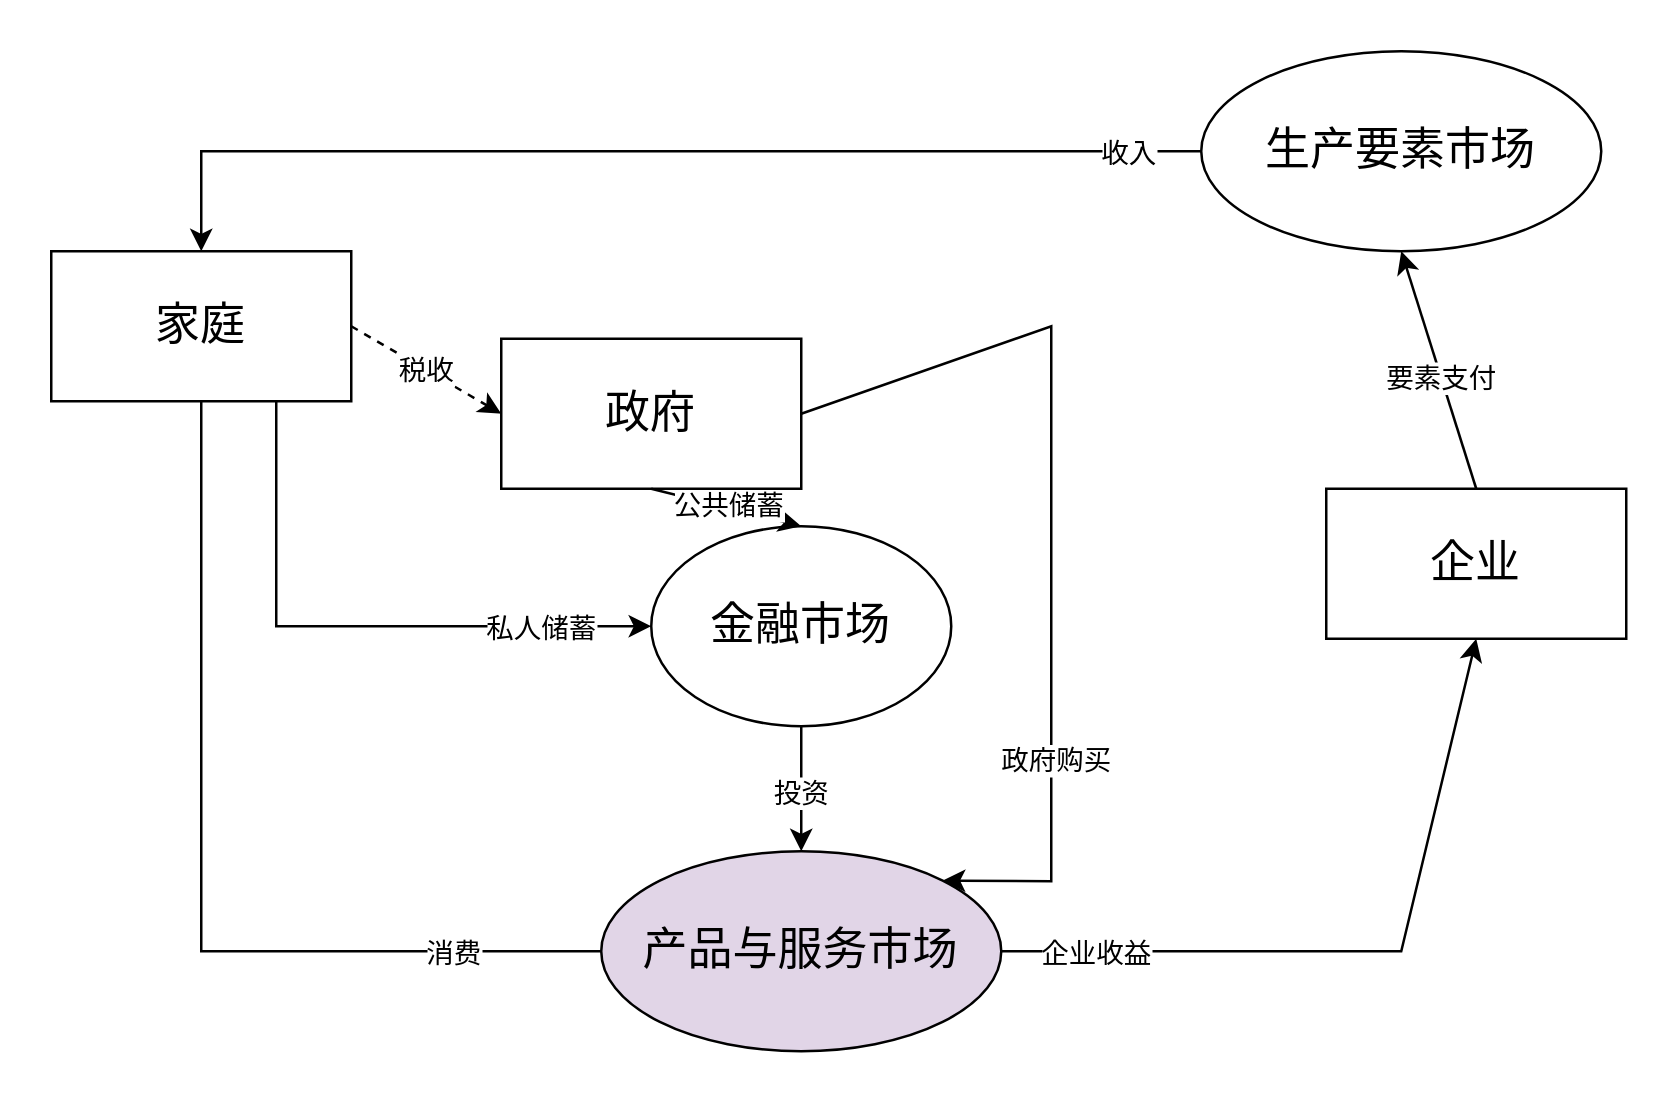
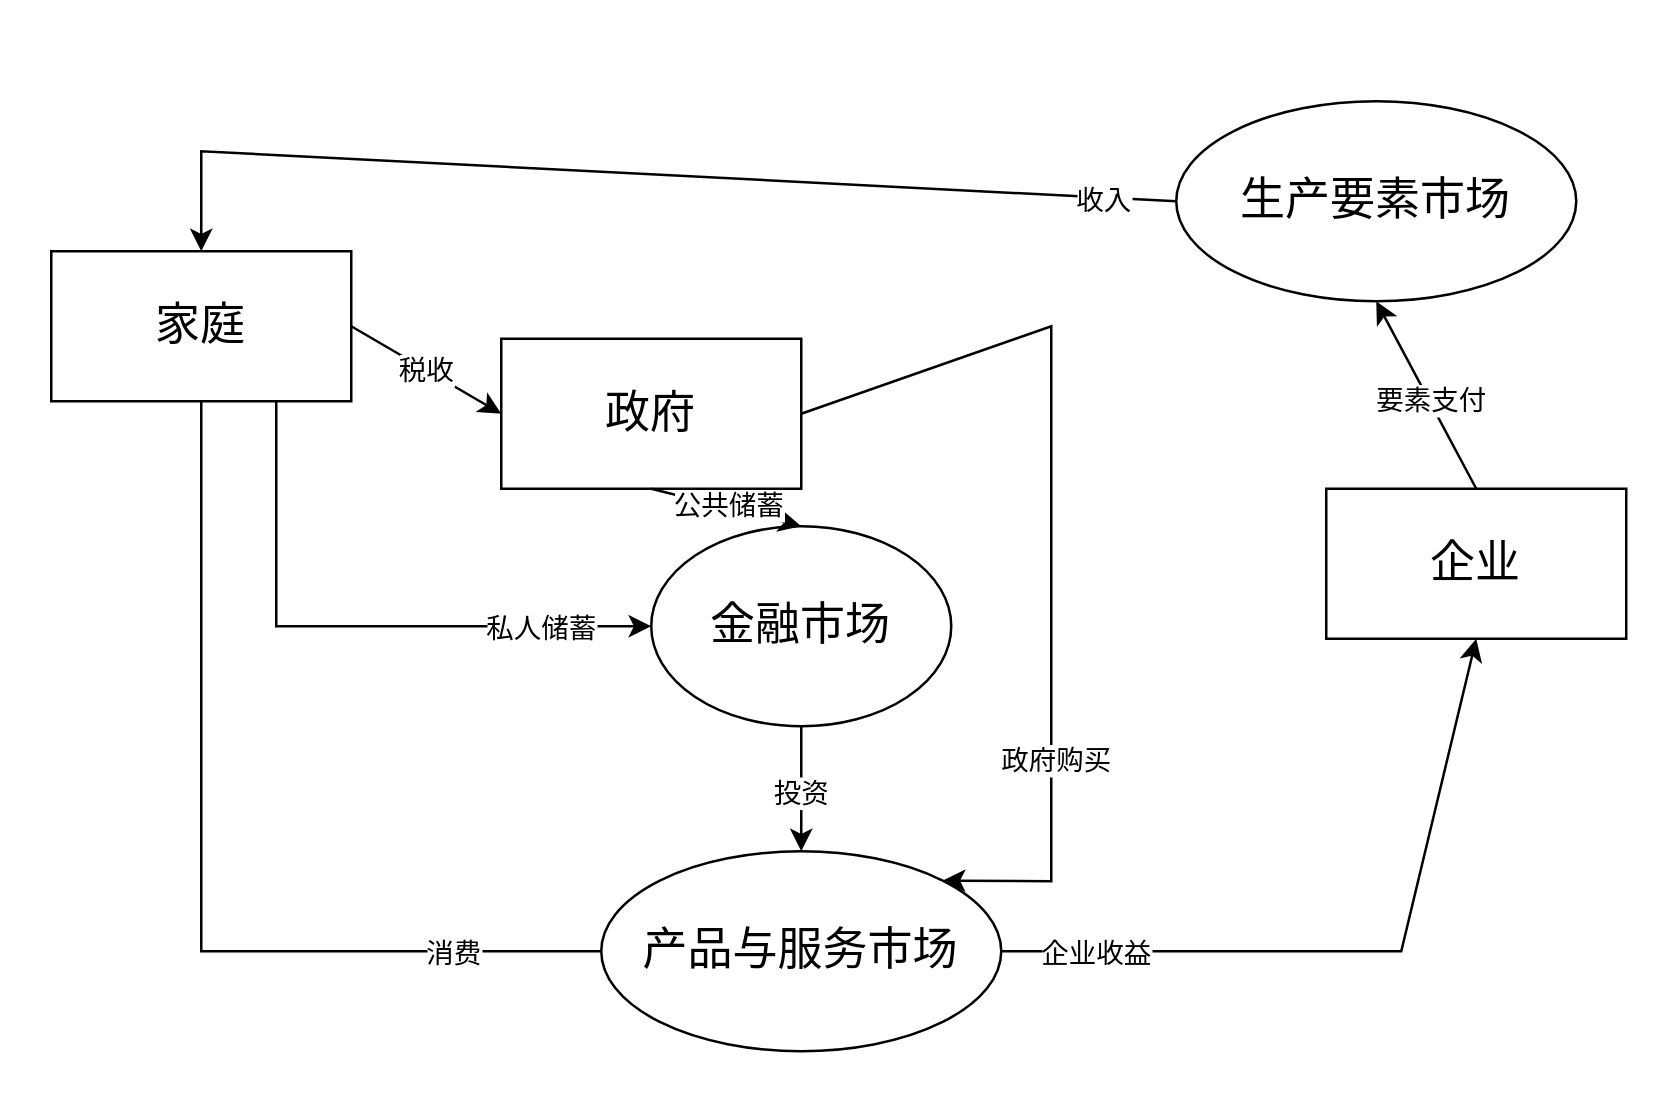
(1401, 151) -> (1376, 201)
(378, 342) -> (378, 342)
(801, 951) -> (801, 951)
